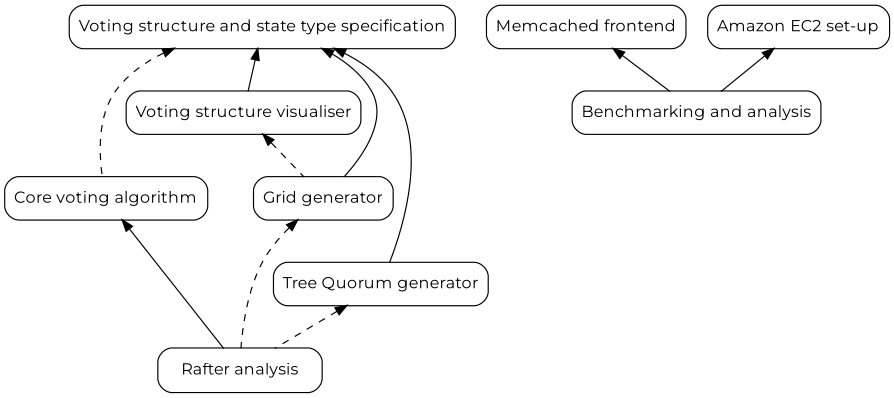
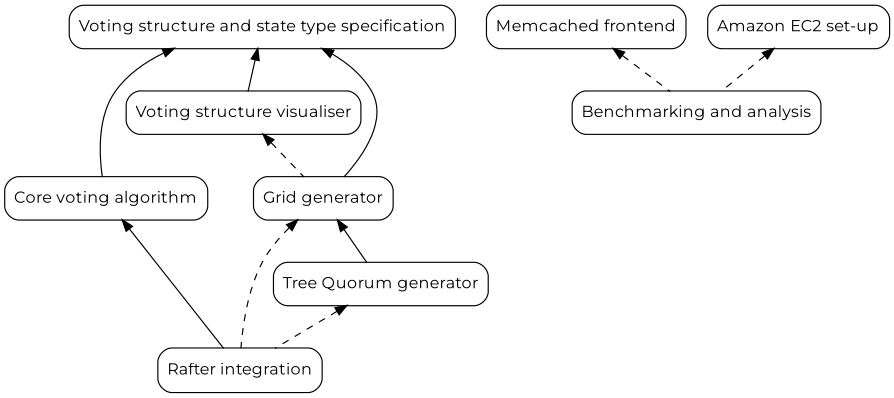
(646, 74) -> (646, 74)
(743, 74) -> (743, 74)
(109, 103) -> (109, 103)
(410, 146) -> (356, 246)
(240, 370) -> (240, 370)
